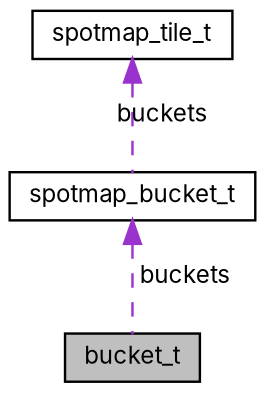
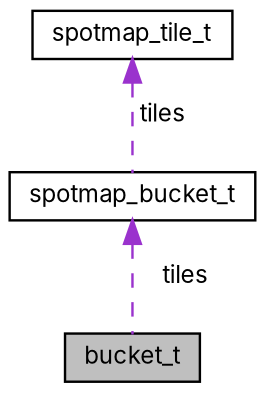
(159, 116) -> (159, 116)
(182, 277) -> (182, 277)
